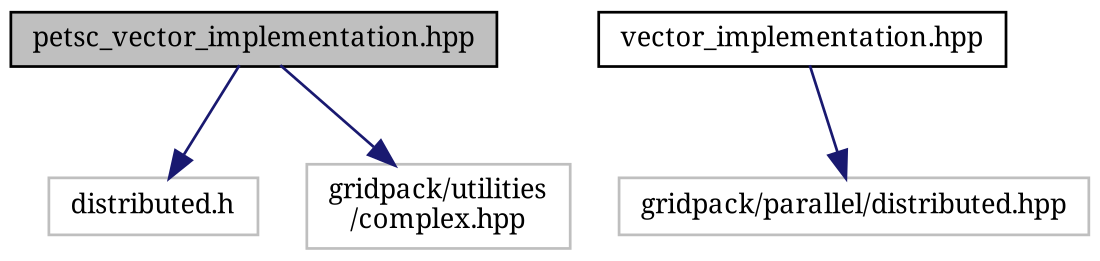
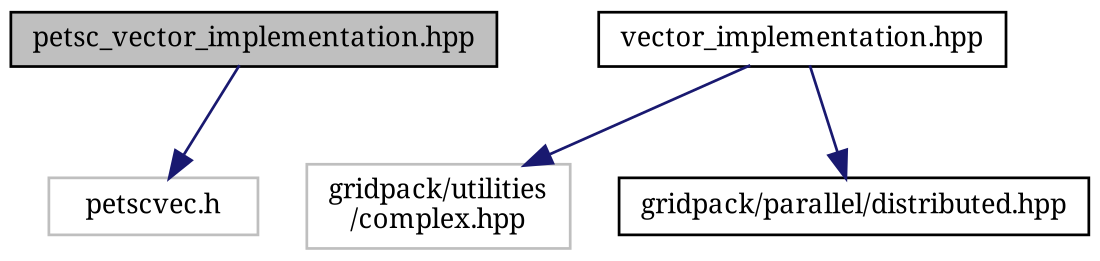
(327, 106) -> (650, 110)
(153, 206) -> (153, 206)
(854, 206) -> (854, 206)
